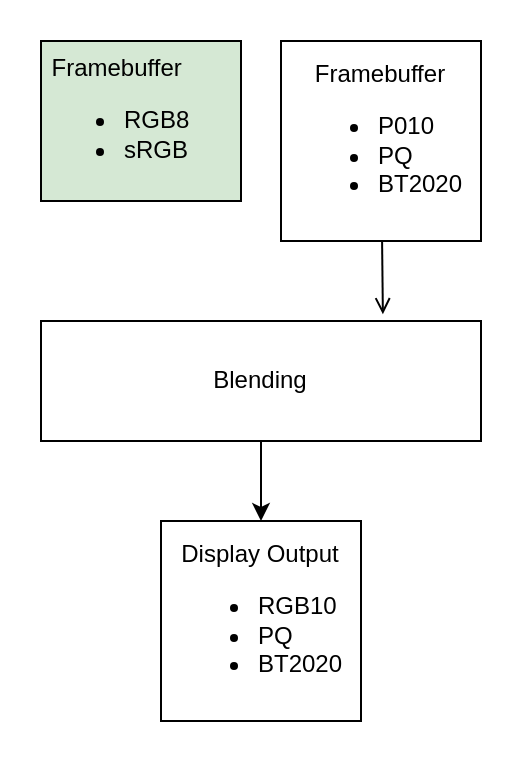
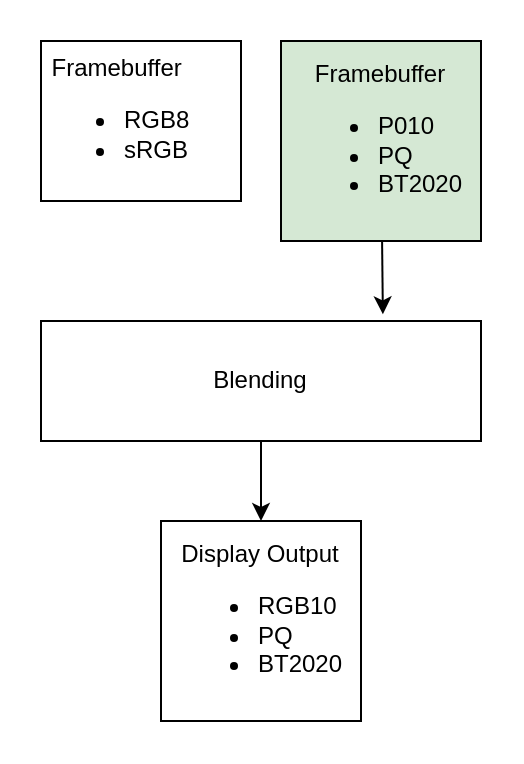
(141, 121) -> (141, 121)
(381, 141) -> (381, 141)
(383, 302) -> (383, 300)
